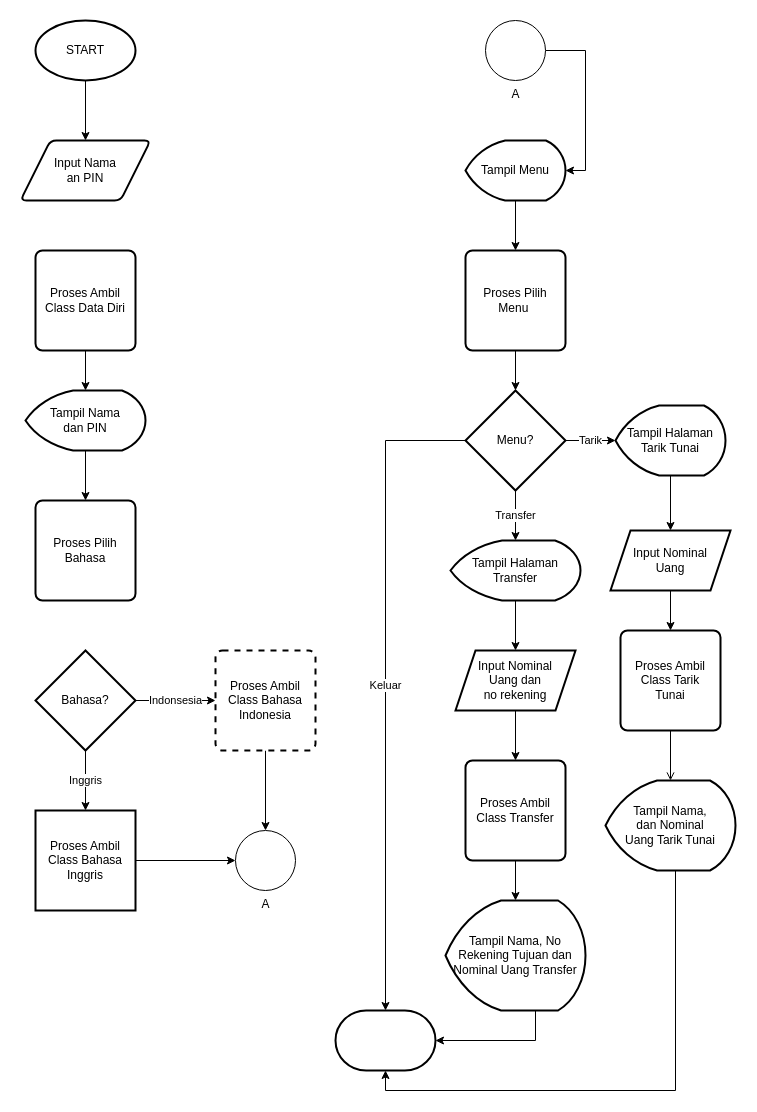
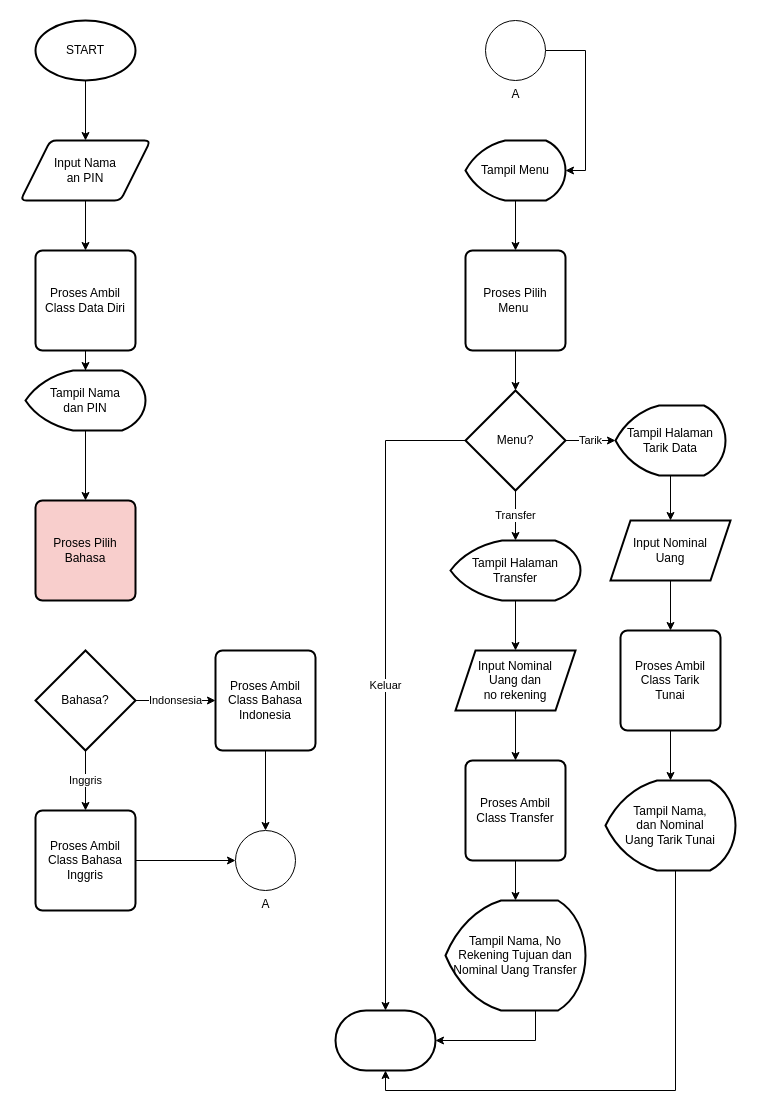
none -> (86, 222)
(86, 421) -> (86, 401)
(671, 441) -> (671, 441)
(86, 551) -> (86, 551)
(671, 561) -> (671, 551)
(266, 701) -> (266, 701)
(671, 774) -> (671, 772)
(86, 861) -> (86, 861)
